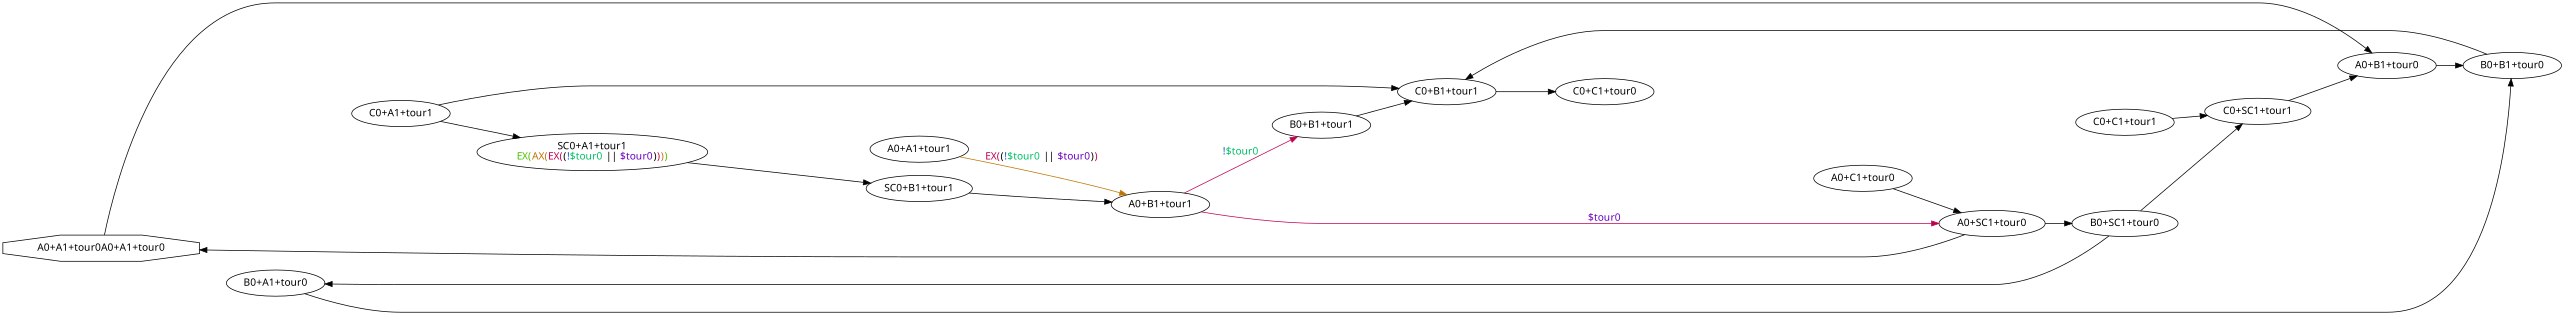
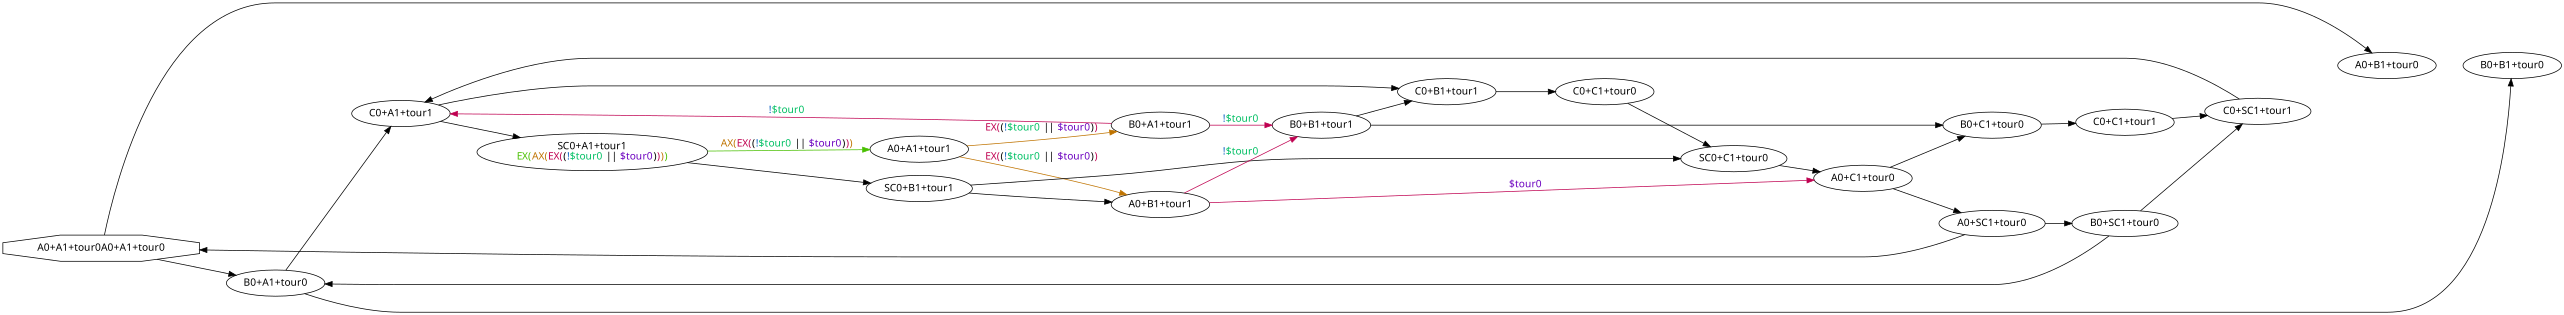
(1977, 31) -> none
(2446, 66) -> none
(2319, 90) -> (1337, 58)
none -> (1160, 125)
none -> (1992, 125)
none -> (785, 150)
none -> (1734, 159)
none -> (336, 201)
(1566, 223) -> (1508, 192)
none -> (193, 267)
